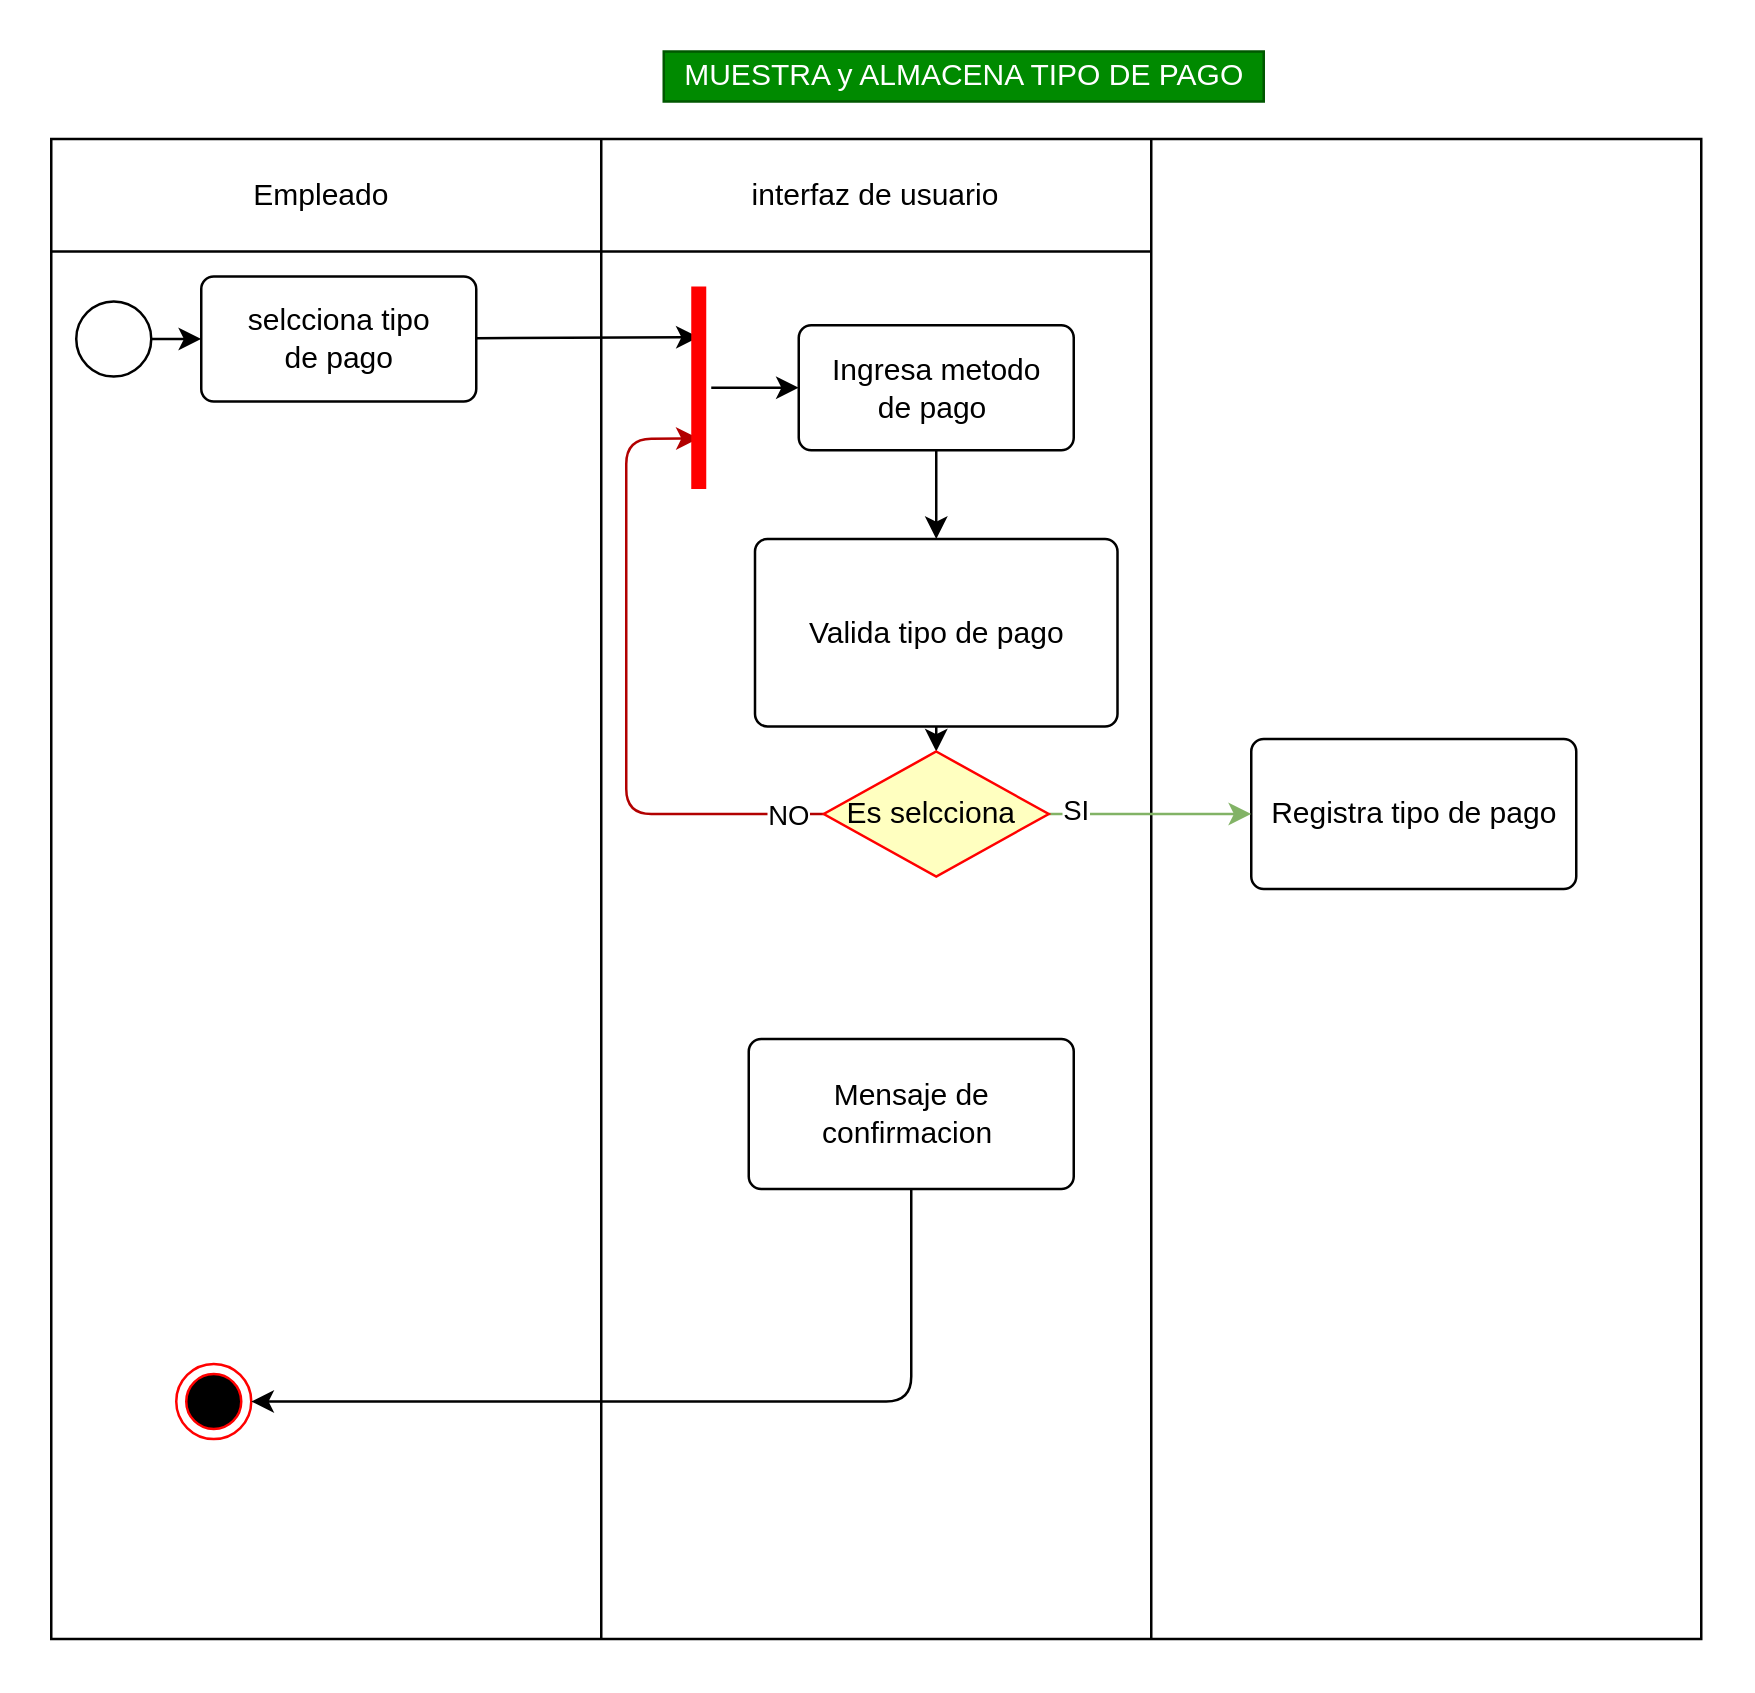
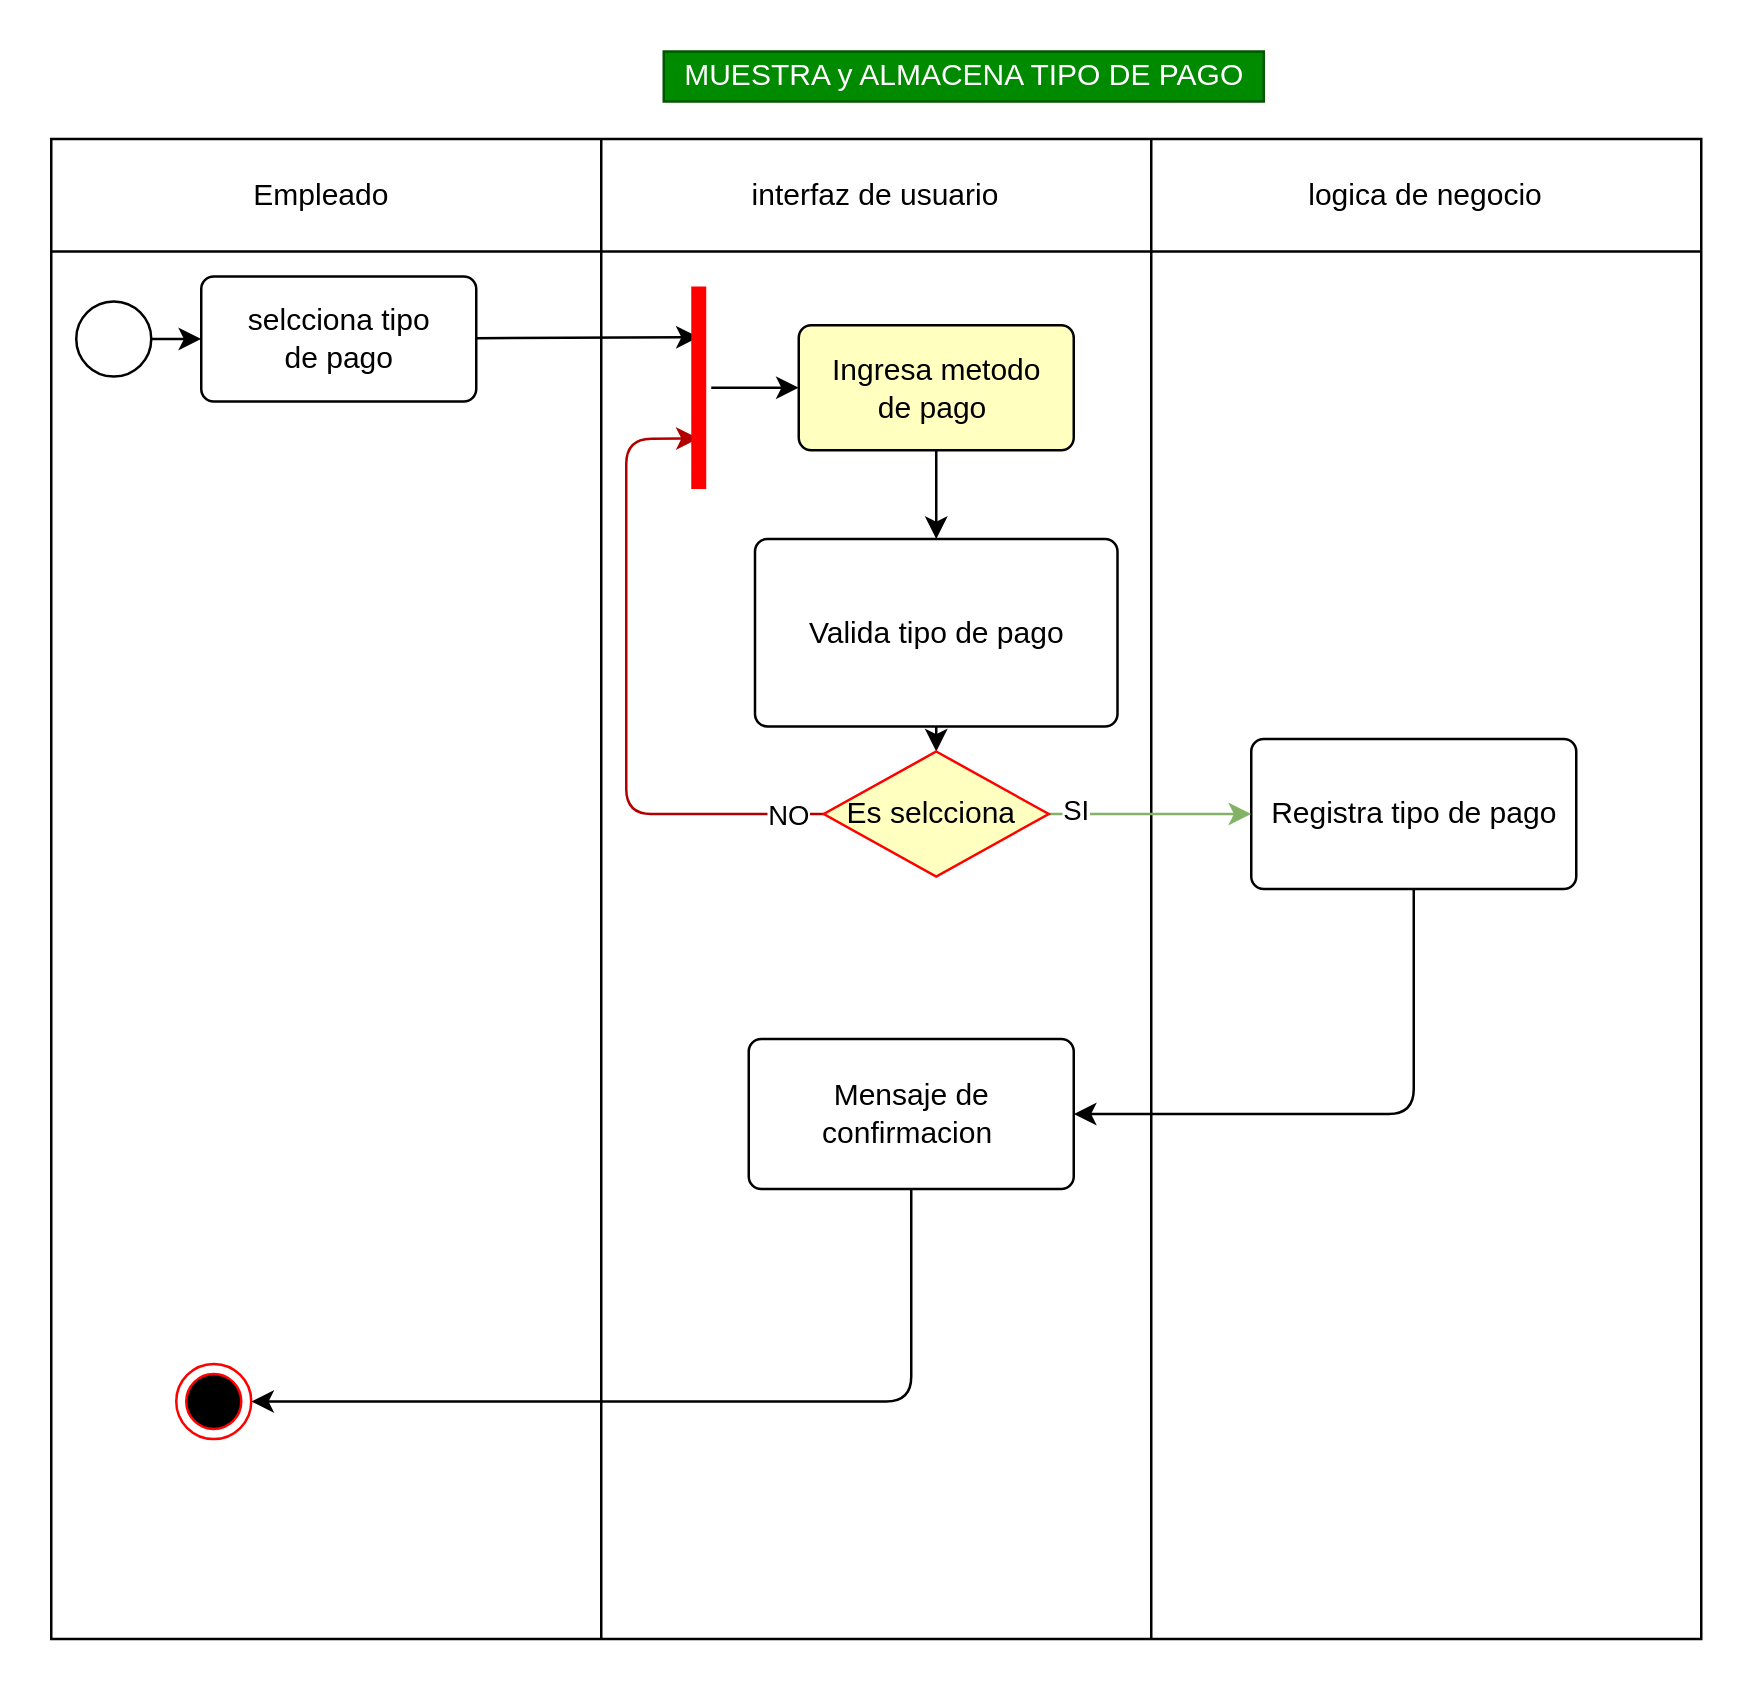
none -> (1426, 195)
(936, 388) -> (936, 388)
none -> (1390, 1114)
